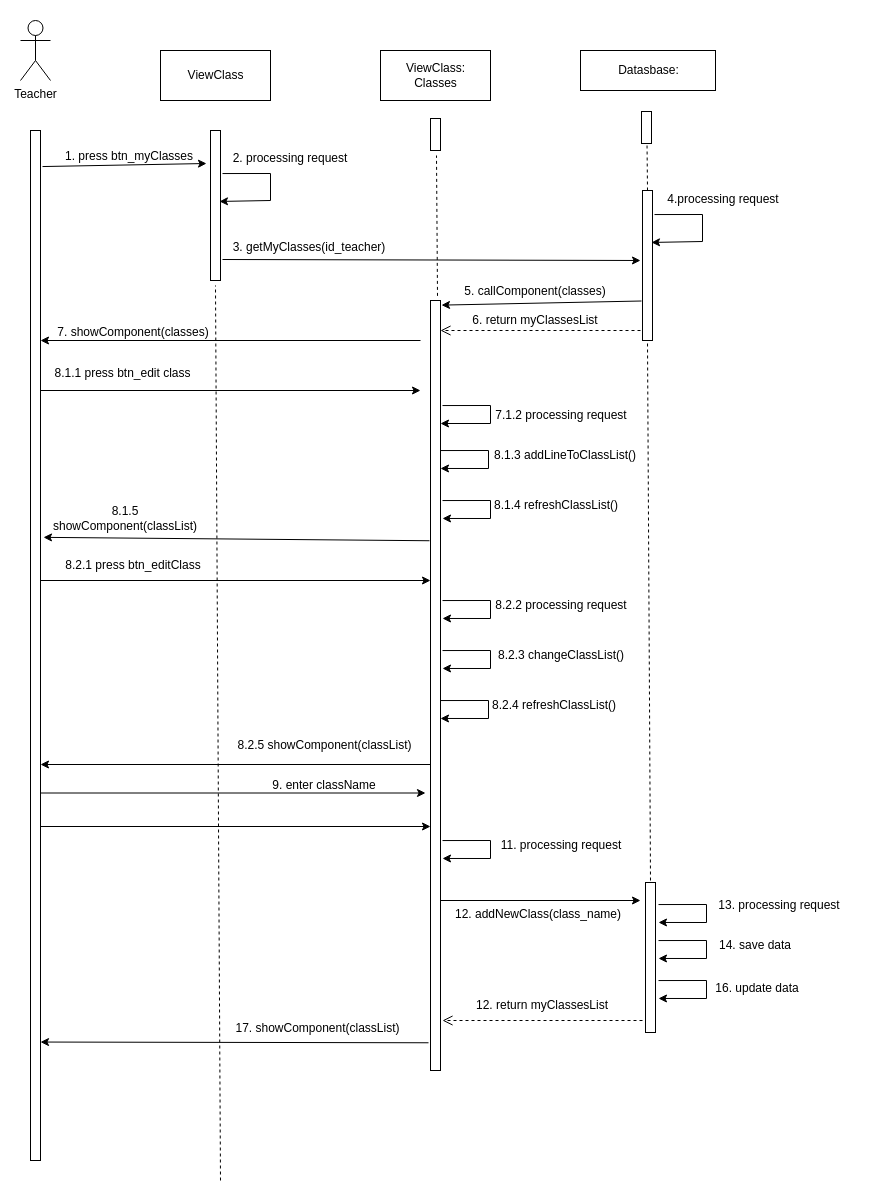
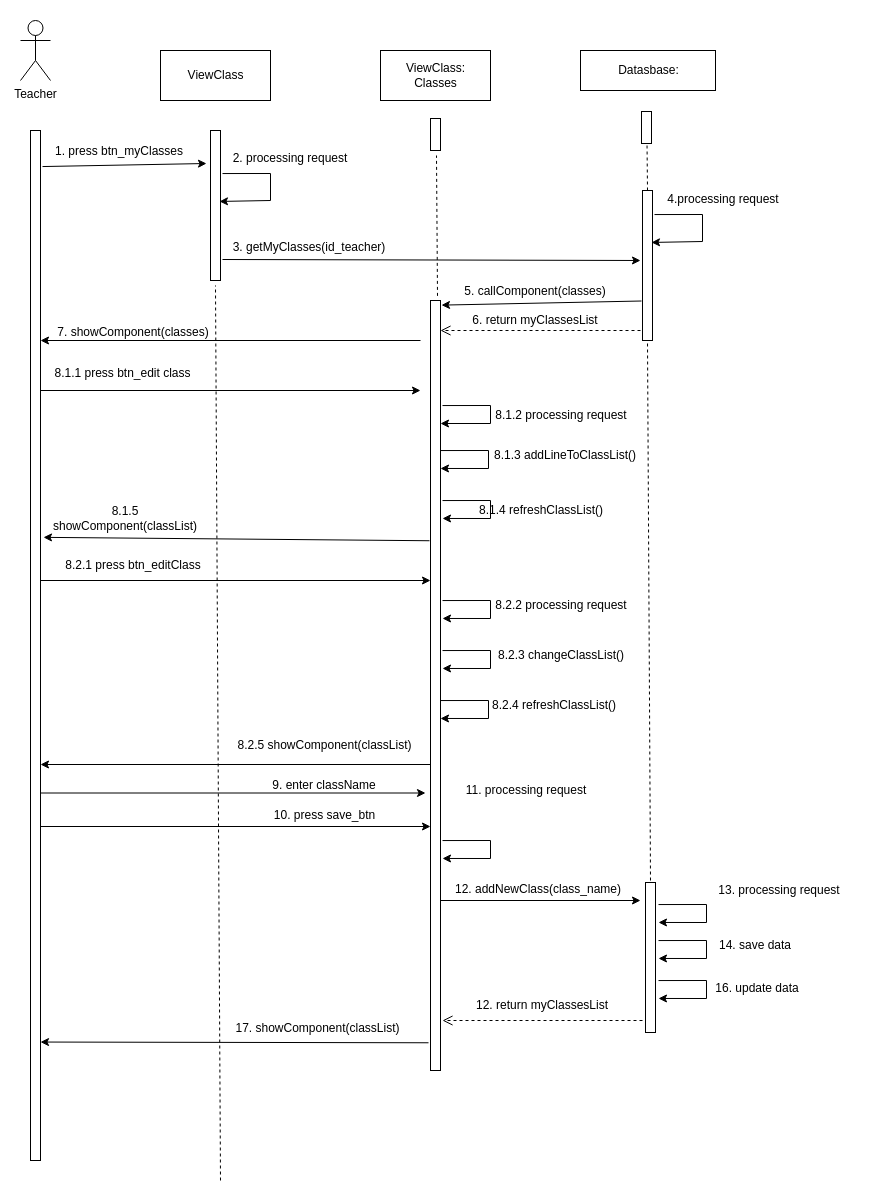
(130, 157) -> (120, 152)
(562, 416) -> (562, 416)
(557, 506) -> (542, 511)
none -> (325, 816)
(562, 846) -> (527, 791)
(780, 906) -> (780, 891)
(539, 915) -> (539, 890)
